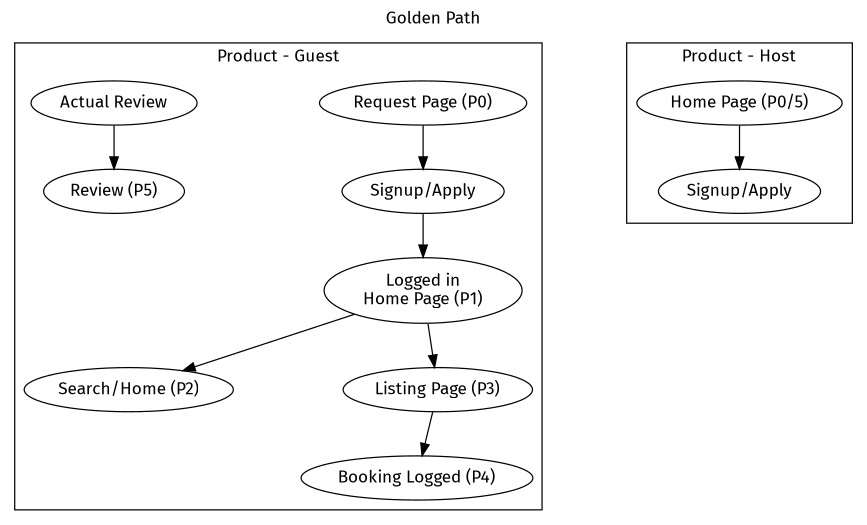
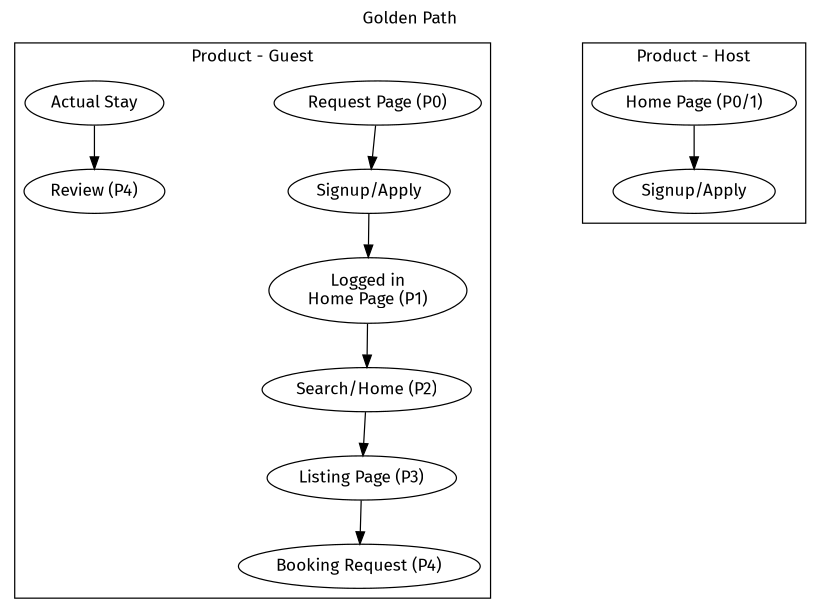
(114, 103) -> (94, 103)
(740, 103) -> (694, 103)
(114, 191) -> (94, 191)
(430, 340) -> (365, 428)
(417, 478) -> (359, 566)
